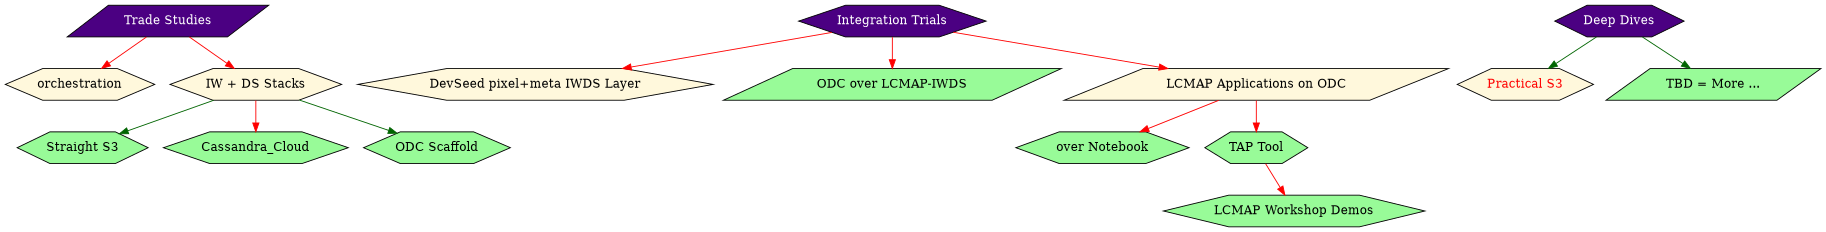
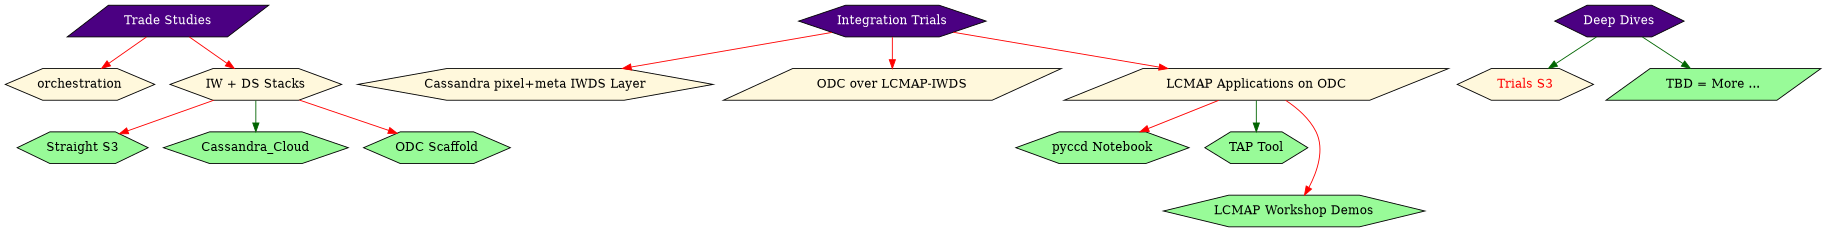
(535, 84) -> (535, 84)
(892, 84) -> (892, 84)
(1525, 84) -> (1525, 84)
(256, 112) -> (256, 112)
(1256, 112) -> (1256, 112)
(344, 115) -> (344, 115)
(171, 116) -> (171, 116)
(1102, 148) -> (1102, 148)
(1273, 176) -> (1318, 138)
